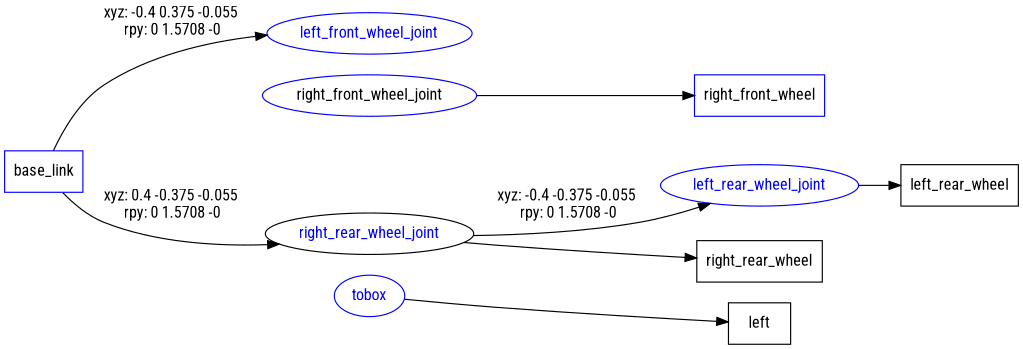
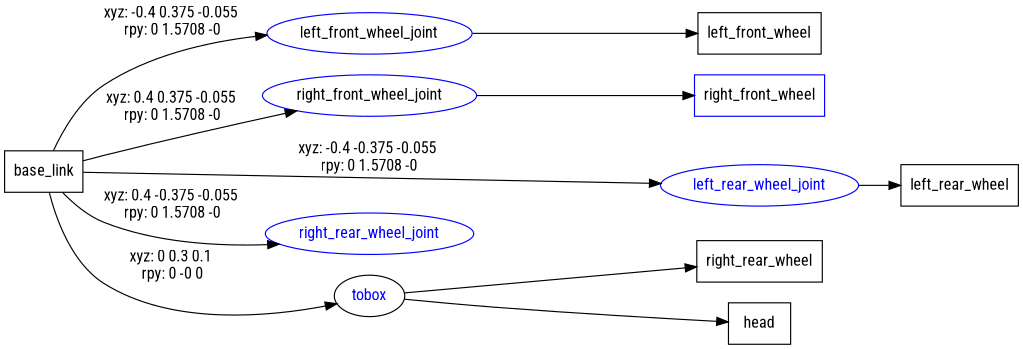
(370, 33) -> (370, 33)
none -> (760, 33)
none -> (184, 136)
(44, 172) -> (44, 172)
(587, 229) -> (366, 178)
(370, 234) -> (370, 234)
(574, 251) -> (545, 280)
(370, 296) -> (370, 296)
none -> (158, 306)
(760, 324) -> (760, 324)
